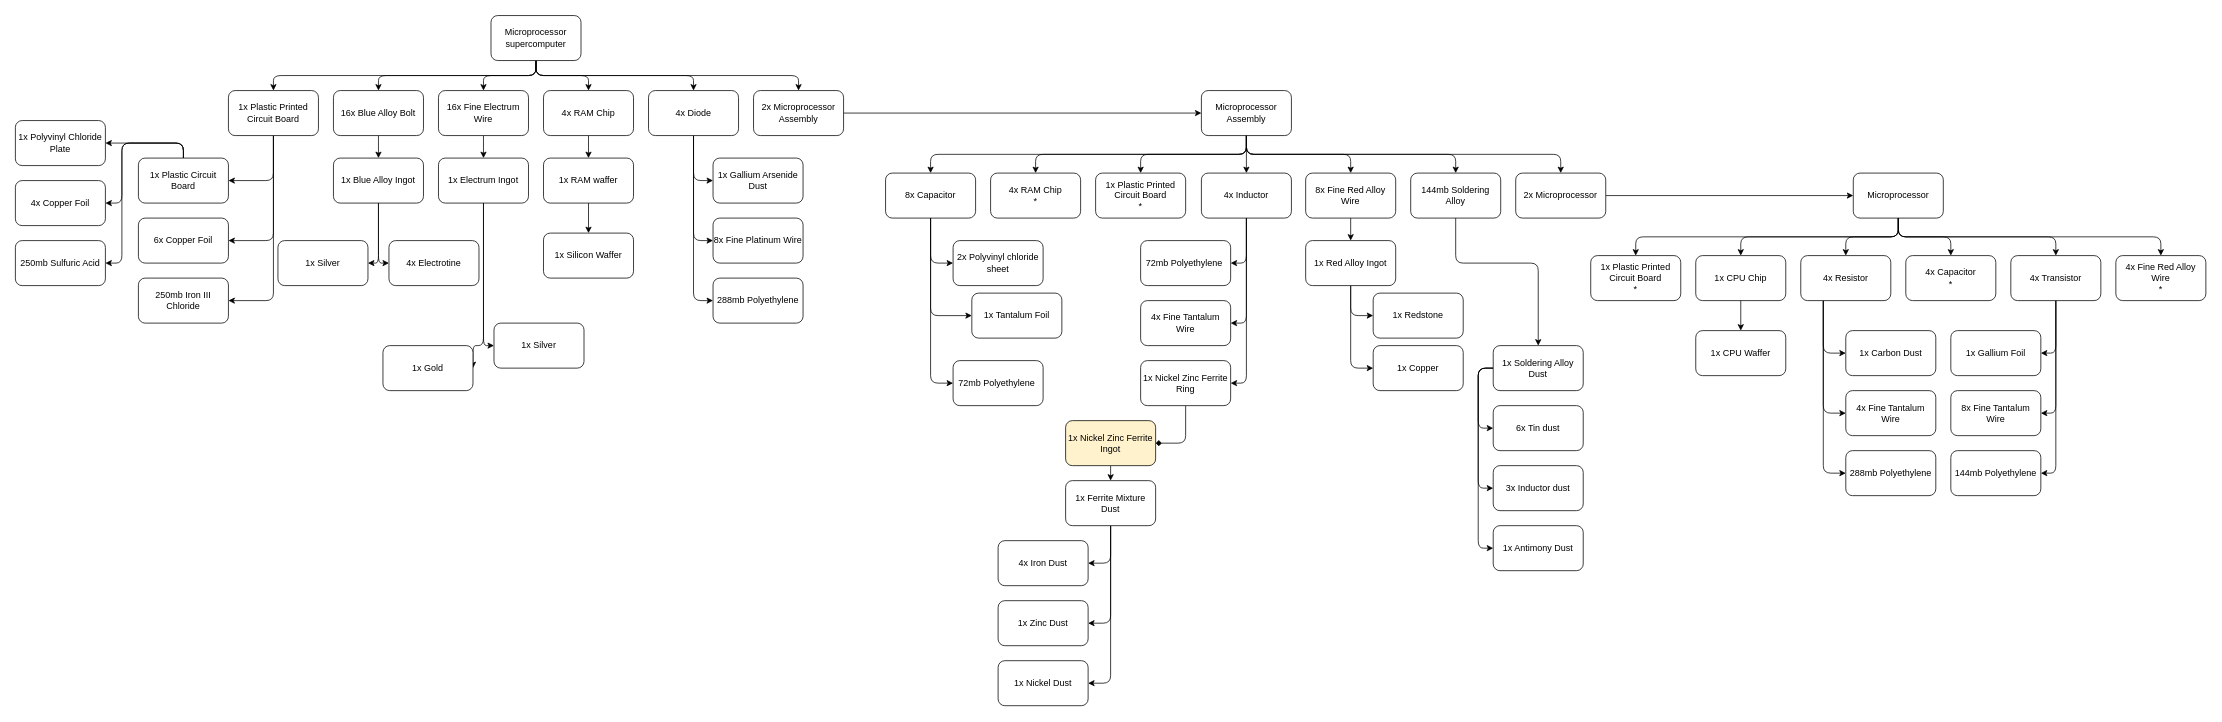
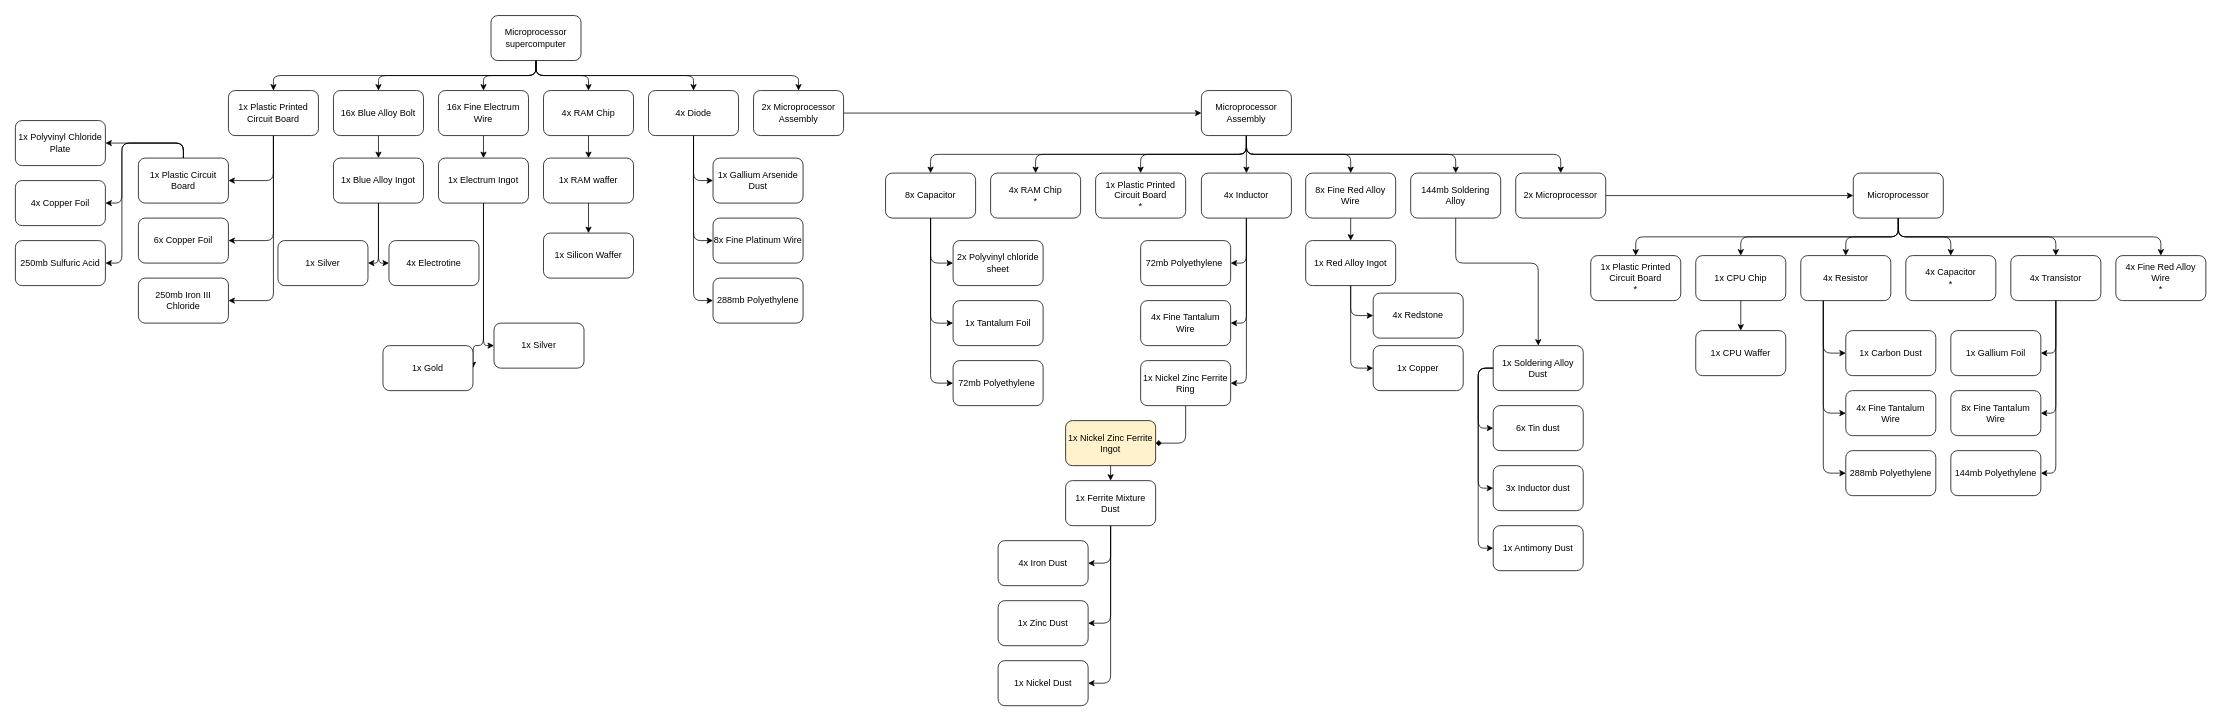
(1017, 315) -> (998, 323)
(1418, 315) -> (1418, 315)
